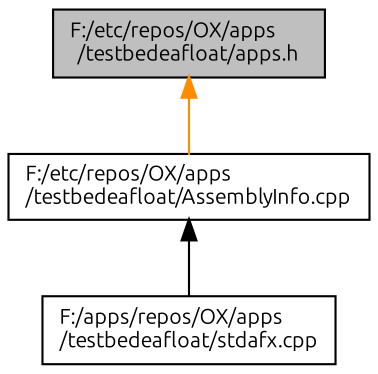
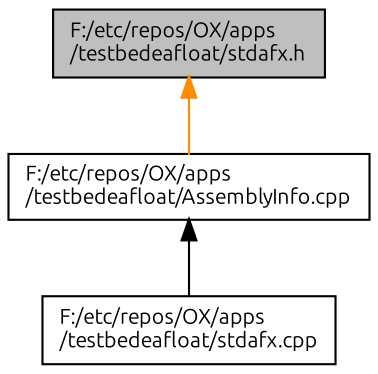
(189, 44) -> (189, 44)
(189, 330) -> (189, 330)
